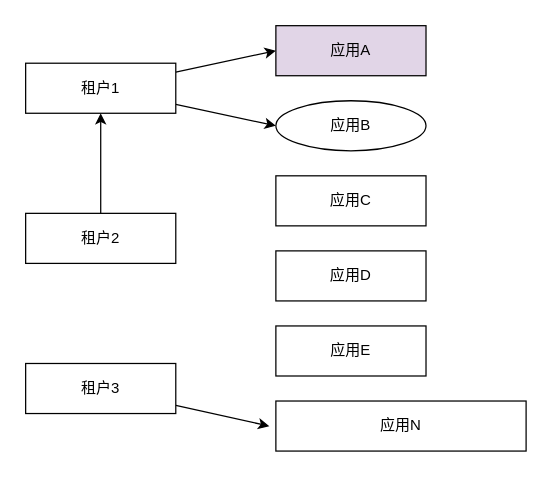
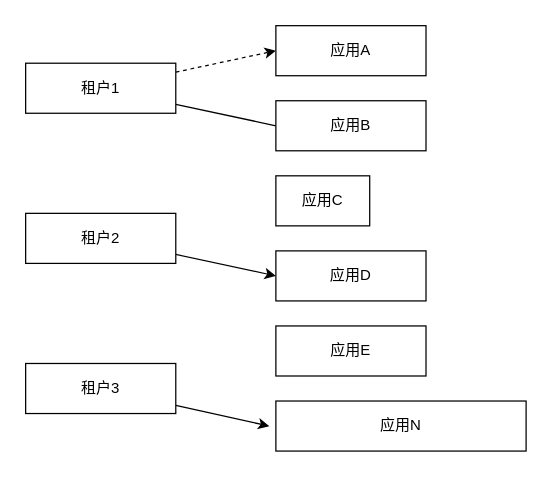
(351, 51) -> (351, 51)
(221, 62) -> (221, 62)
(266, 124) -> (269, 124)
(351, 126) -> (351, 126)
(101, 167) -> (222, 264)
(351, 201) -> (323, 201)
